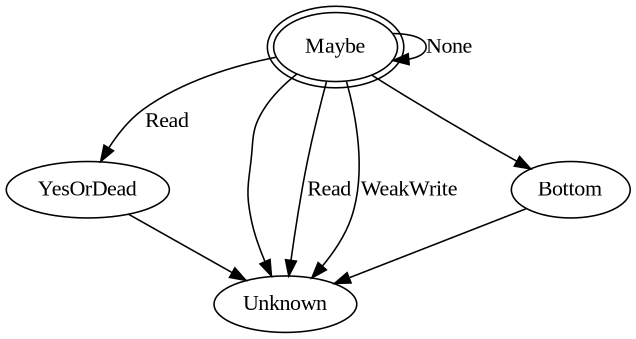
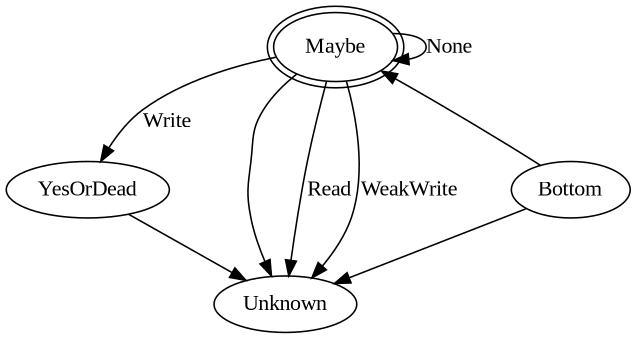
(444, 119) -> (468, 121)
(167, 122) -> (167, 122)
